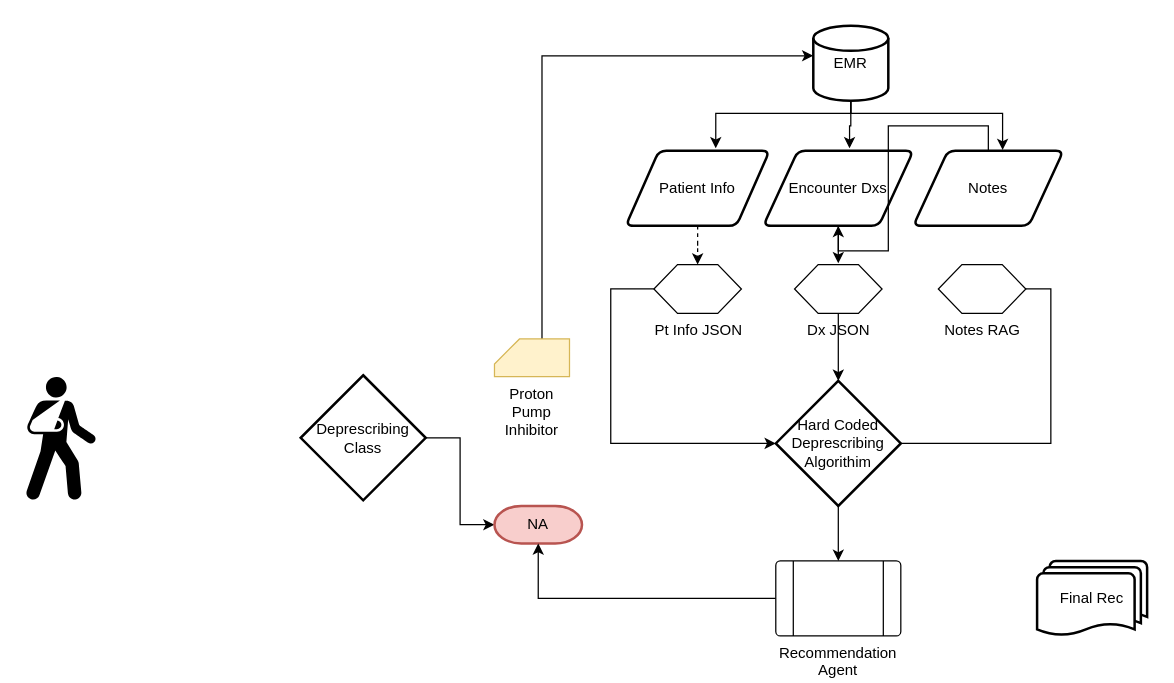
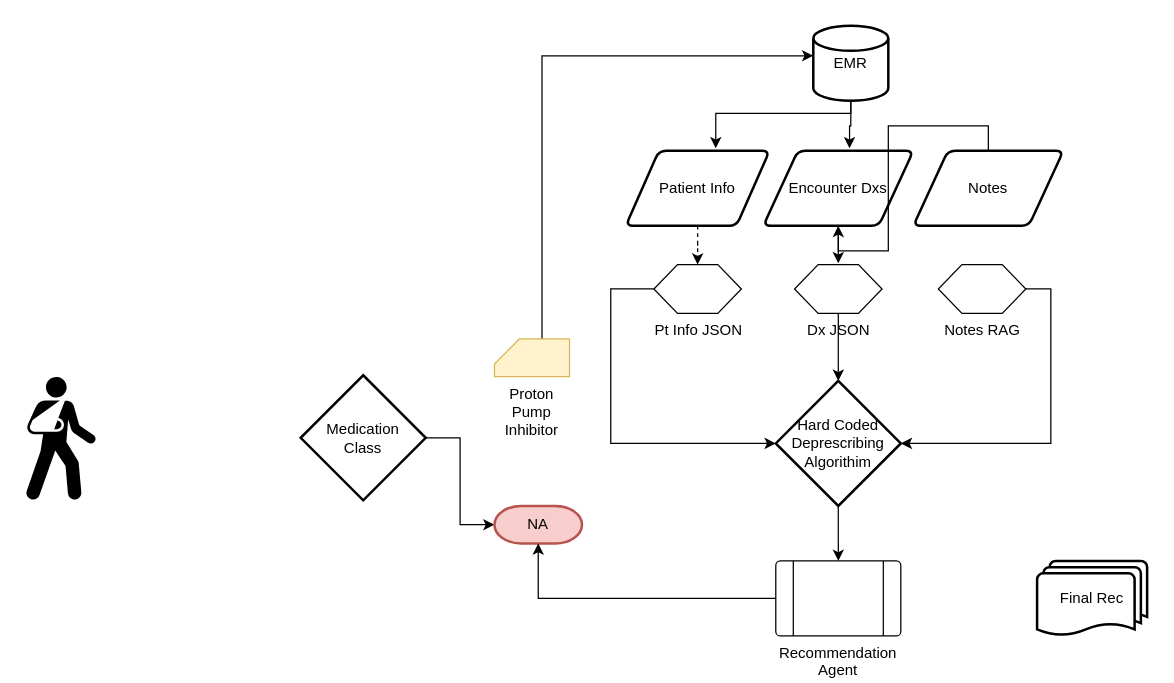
(941, 113) -> none
(363, 438) -> (363, 438)
(907, 443) -> (911, 443)
